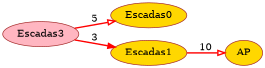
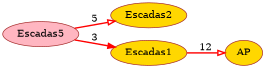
(149, 15) -> (149, 15)
(41, 34) -> (41, 34)
(206, 48) -> (206, 48)
